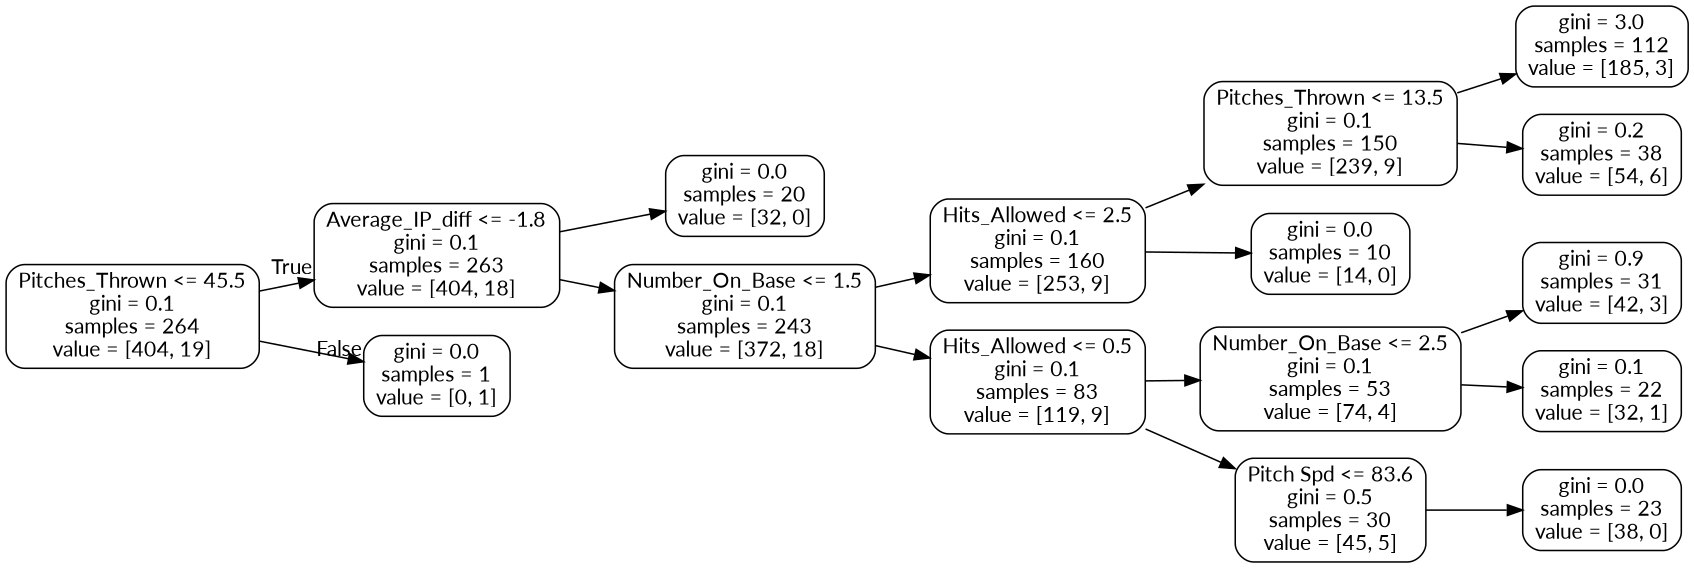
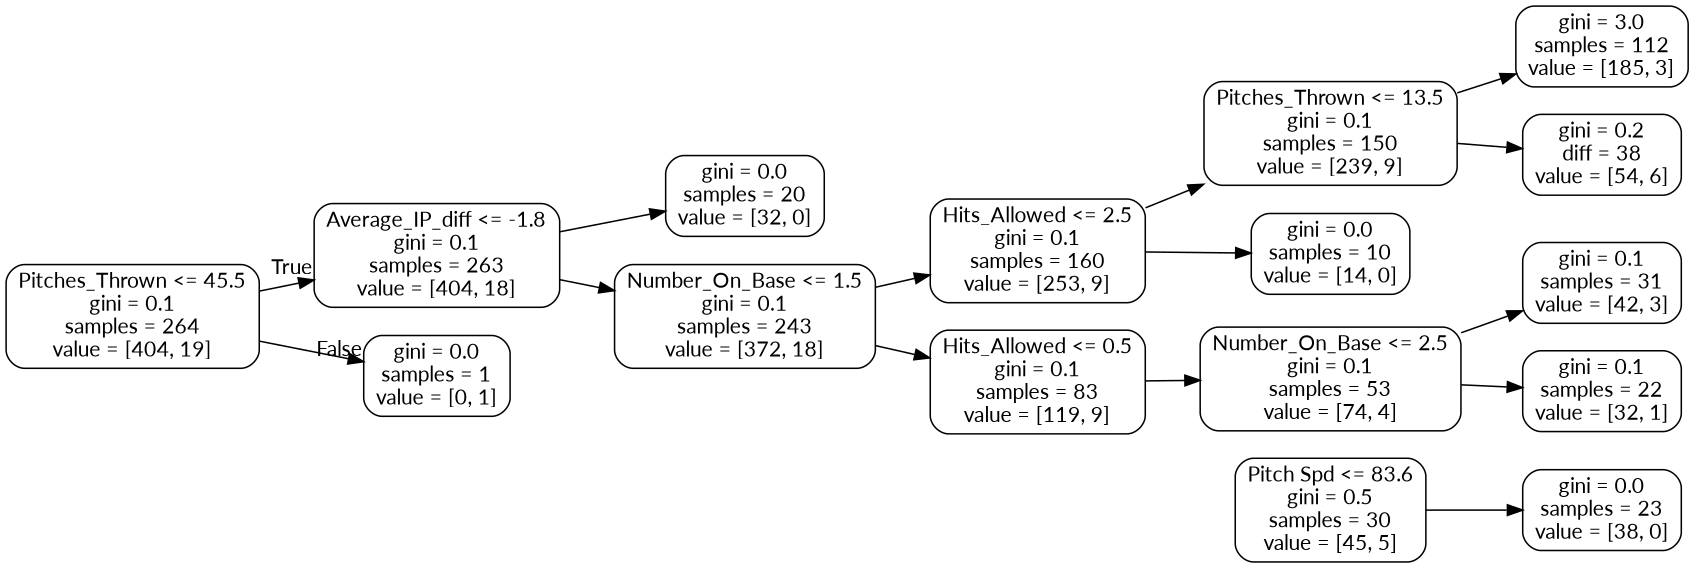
(1602, 155) -> (1602, 155)
(1602, 283) -> (1602, 283)
(1183, 446) -> none
